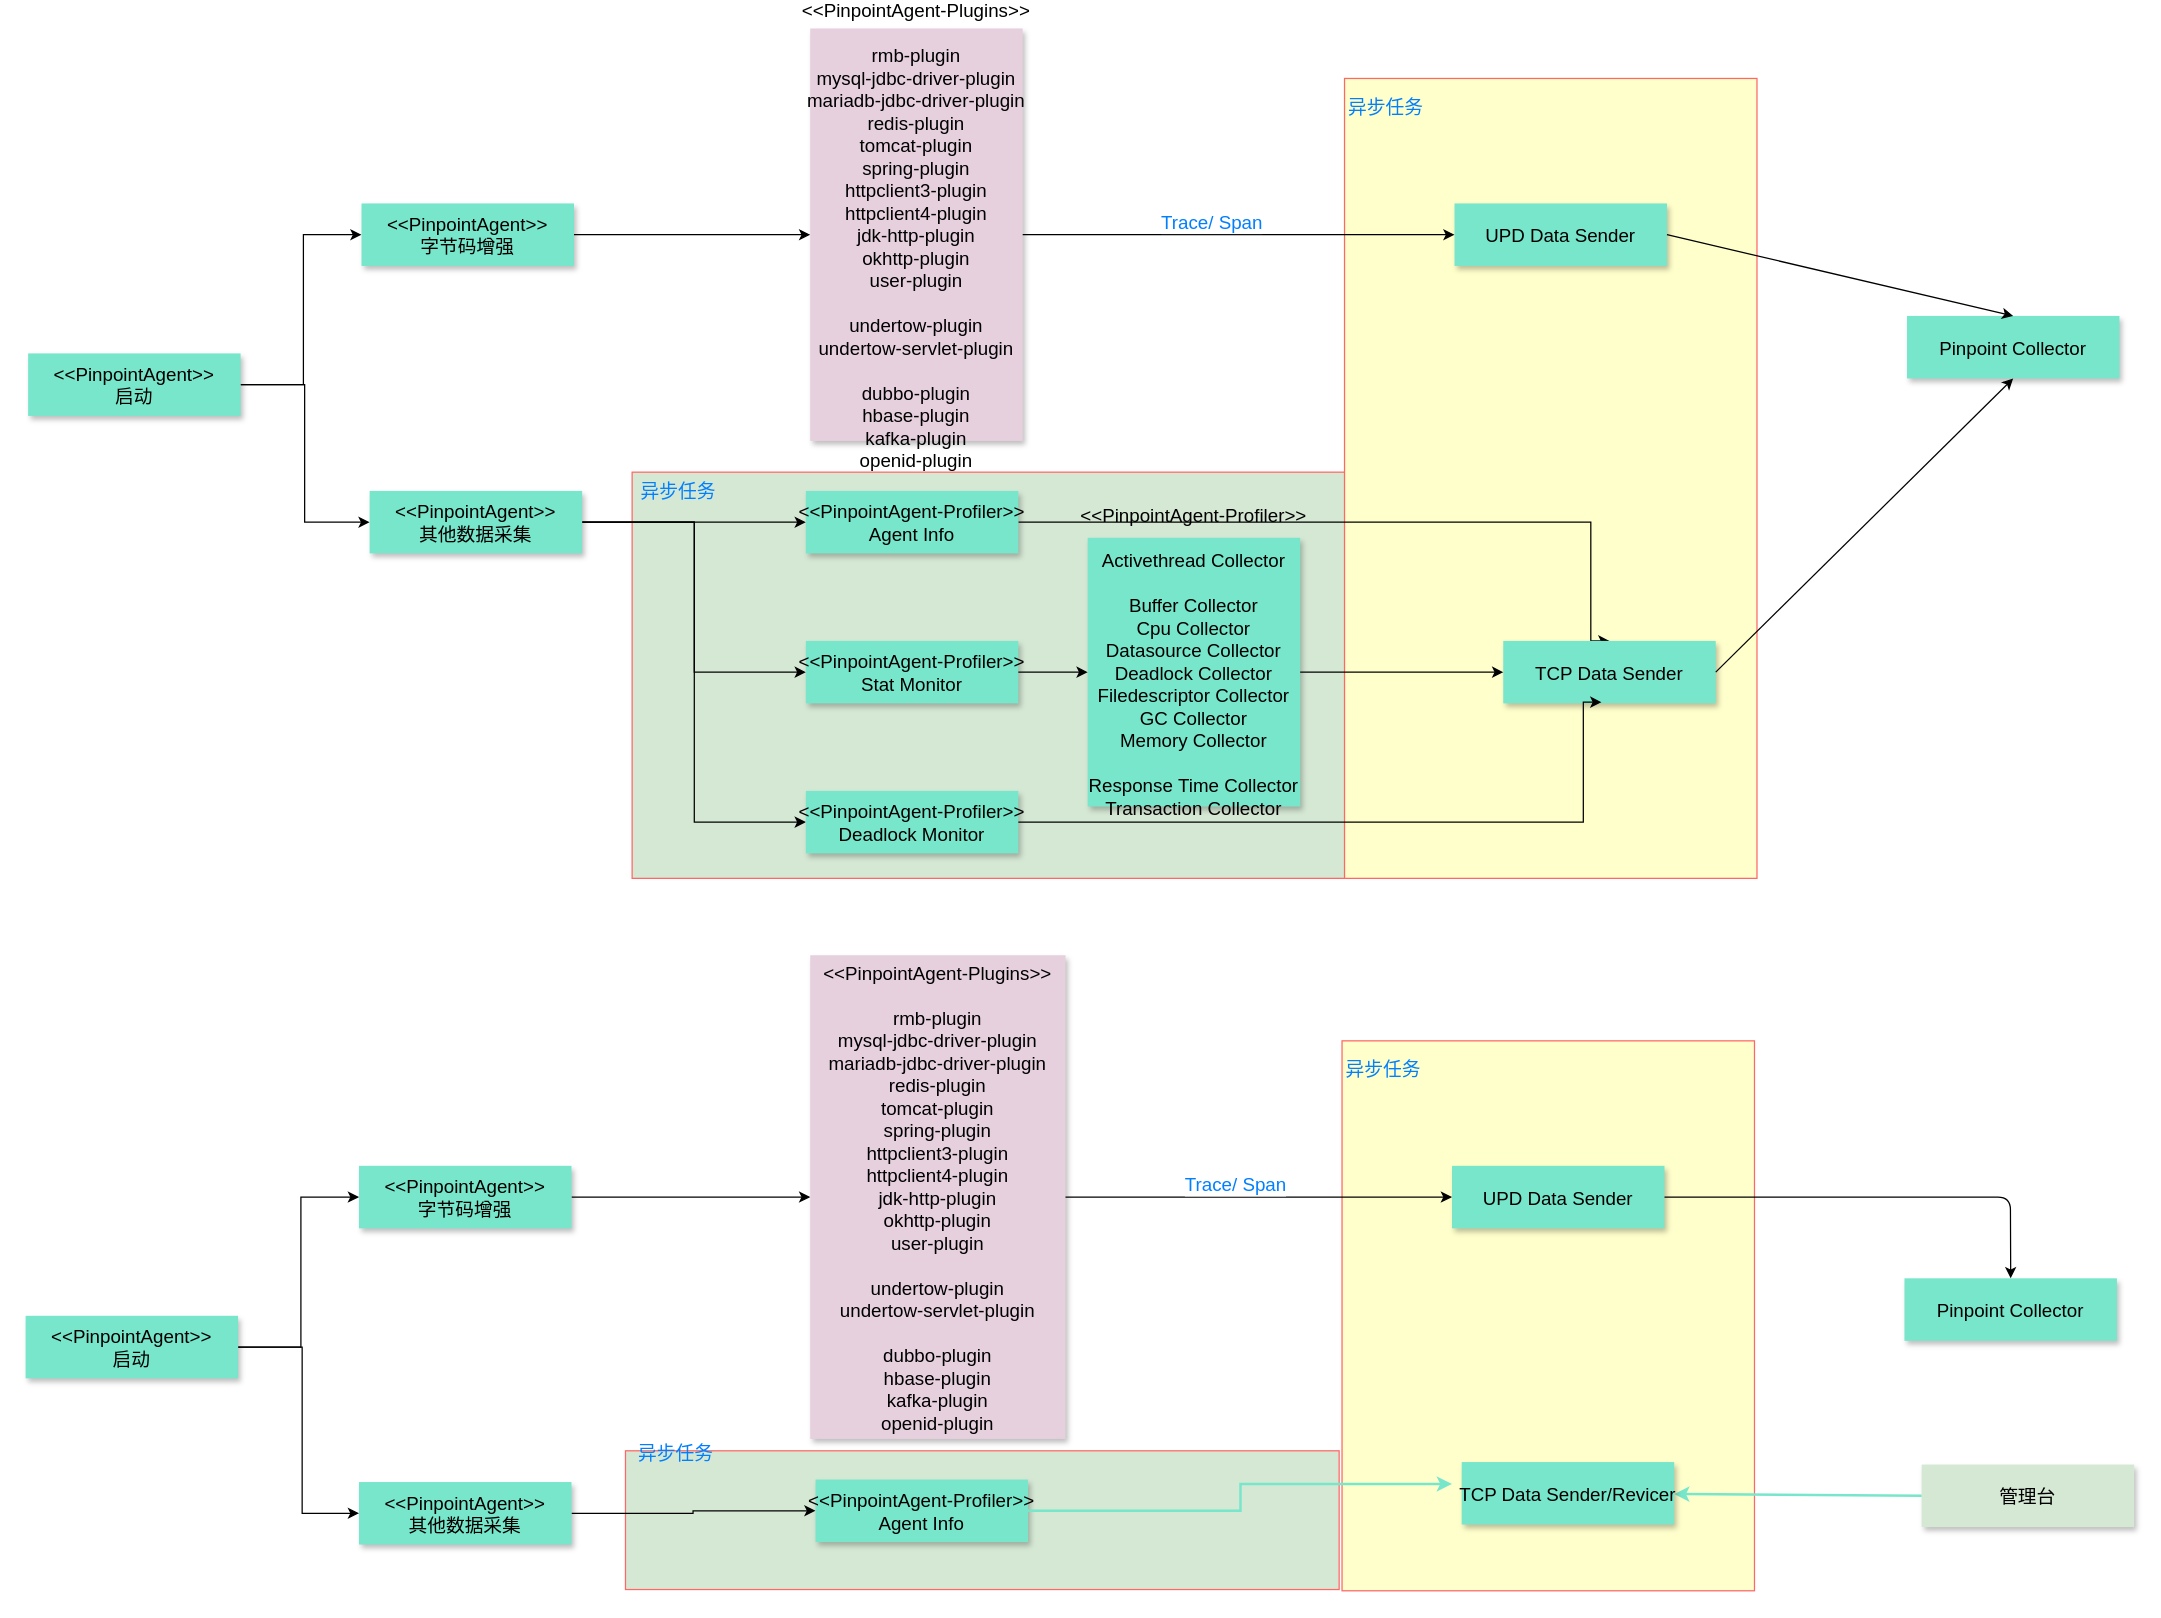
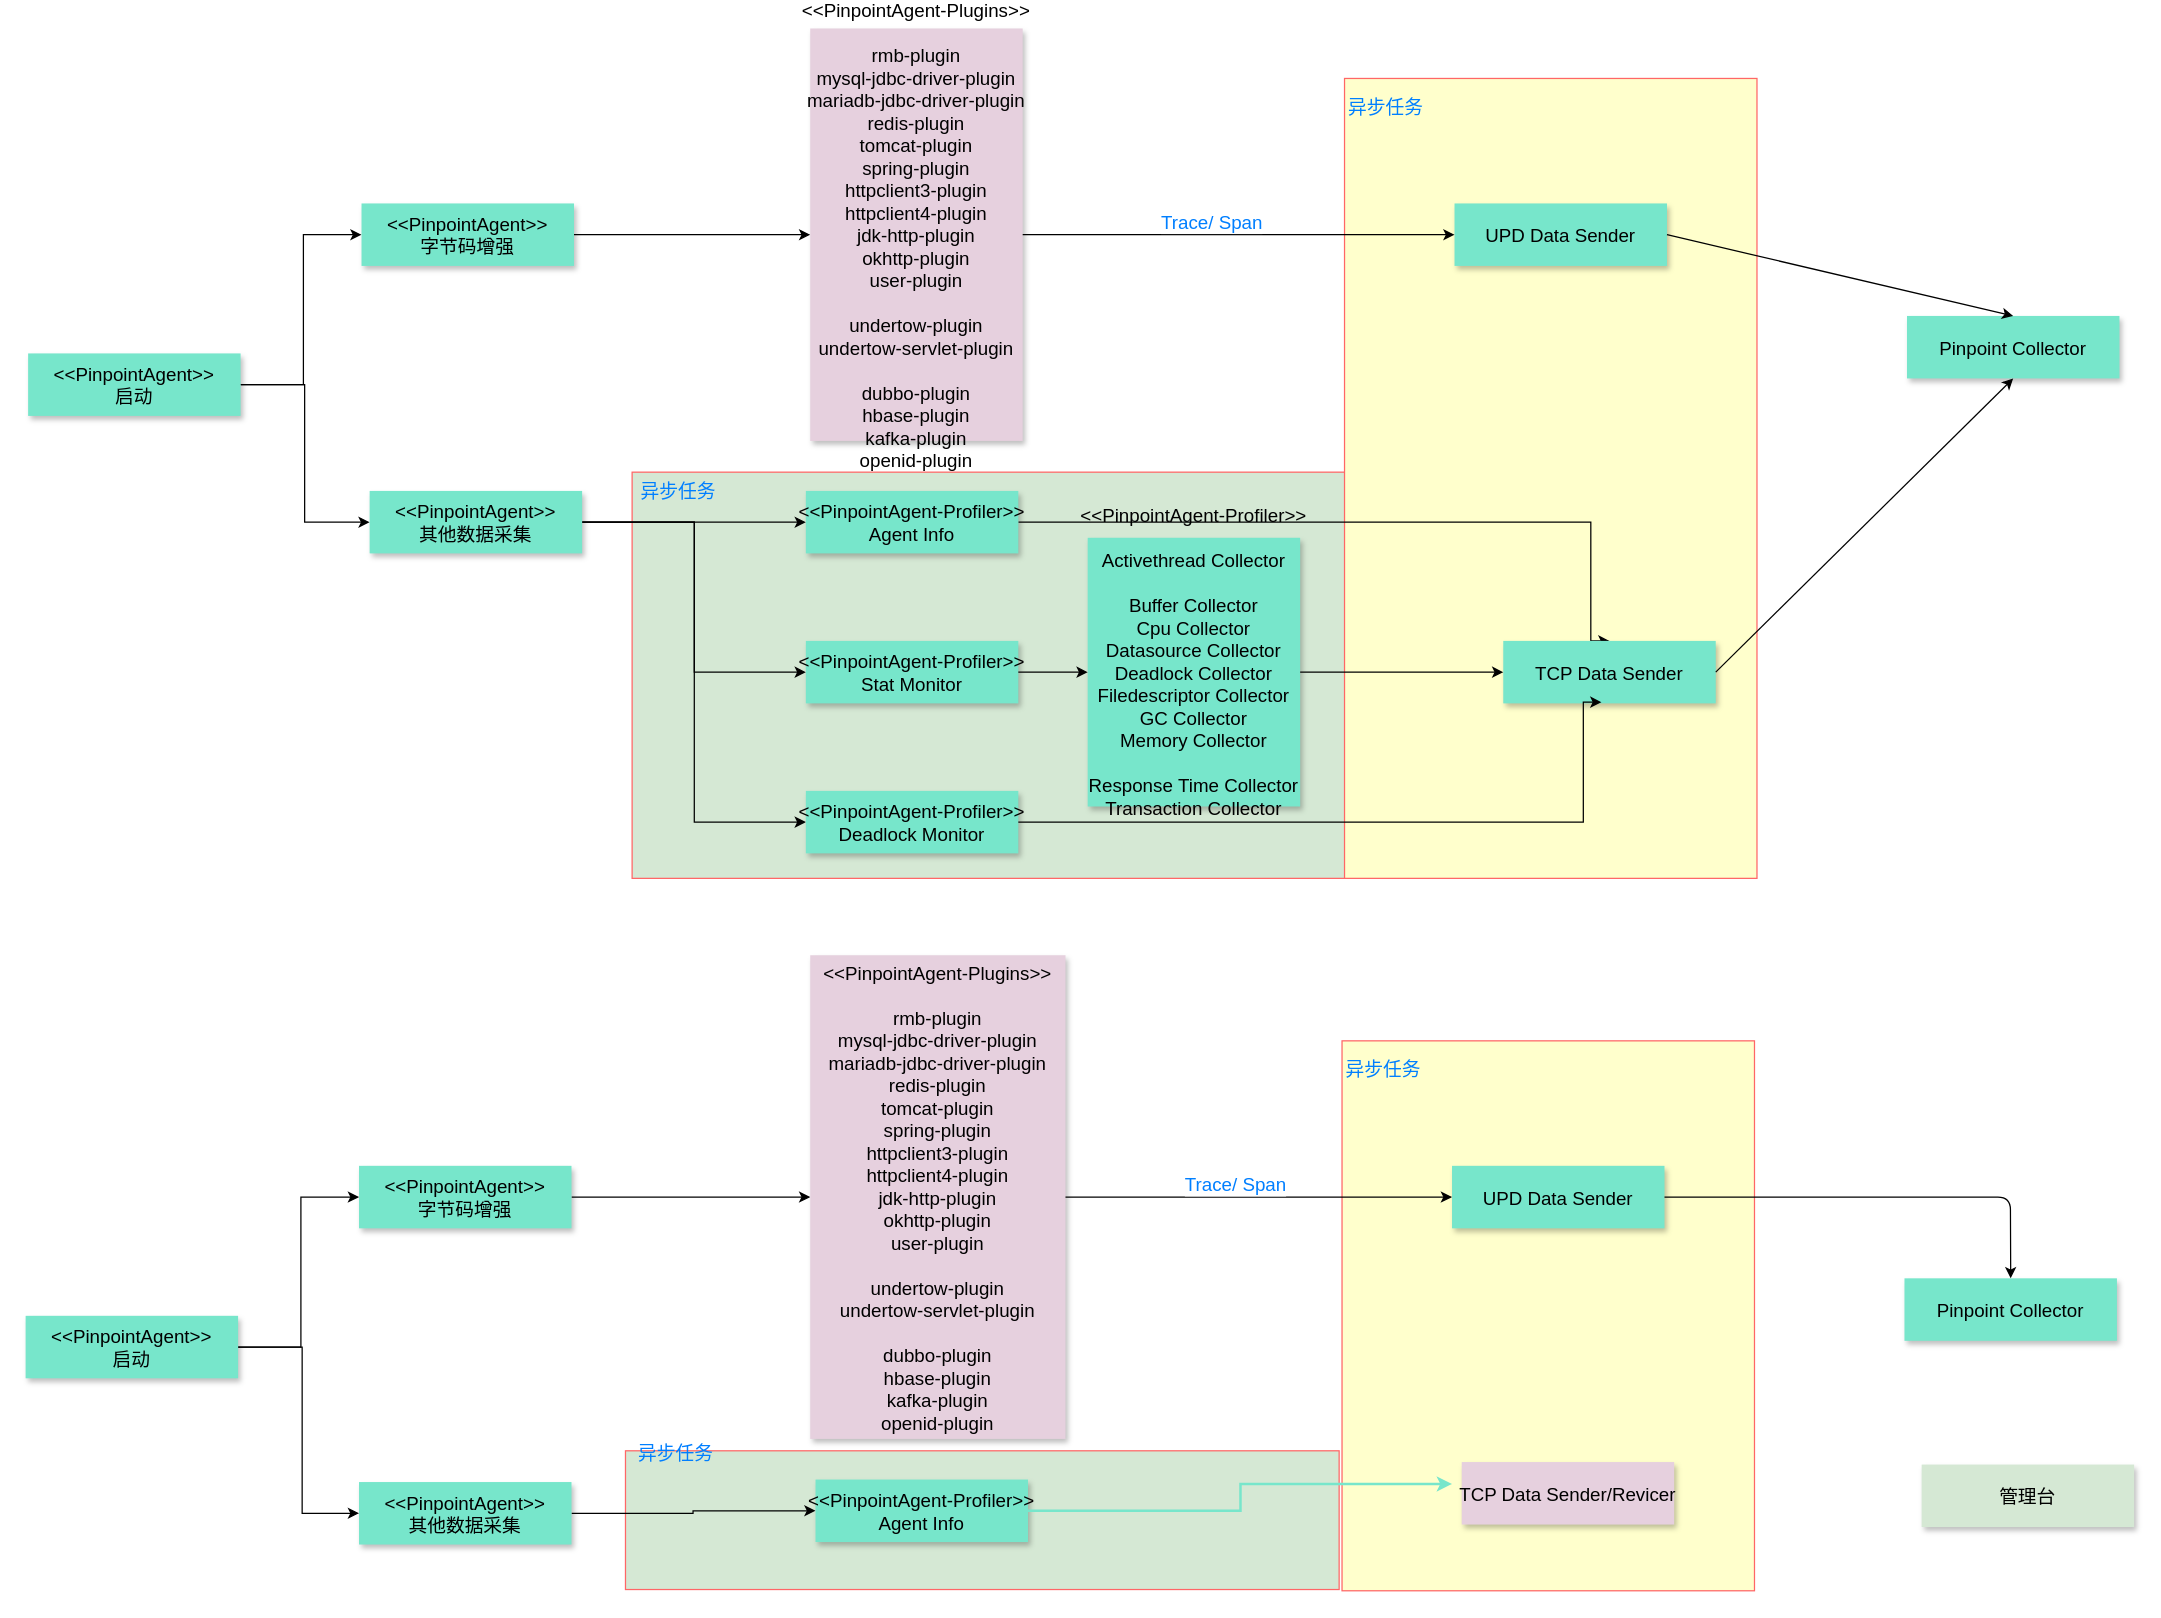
(1568, 1493) -> (1568, 1493)
(1804, 1495) -> none
